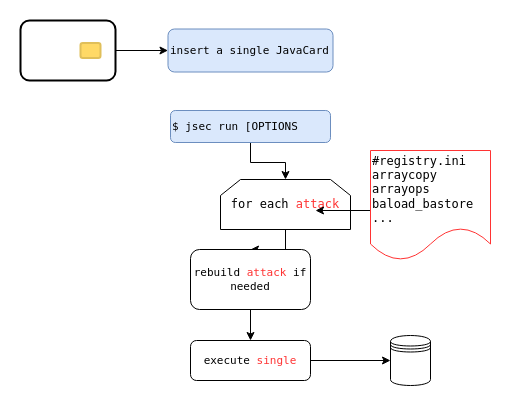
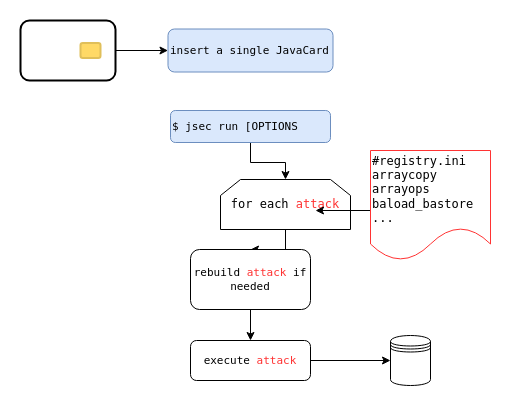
(251, 361) -> (251, 361)
